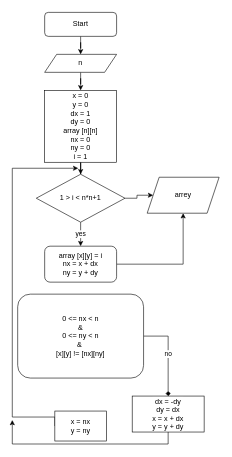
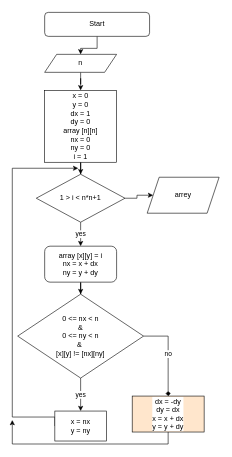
(81, 24) -> (97, 24)
(183, 218) -> (81, 290)
(81, 336) -> (81, 336)
none -> (81, 392)
(168, 414) -> (168, 414)
